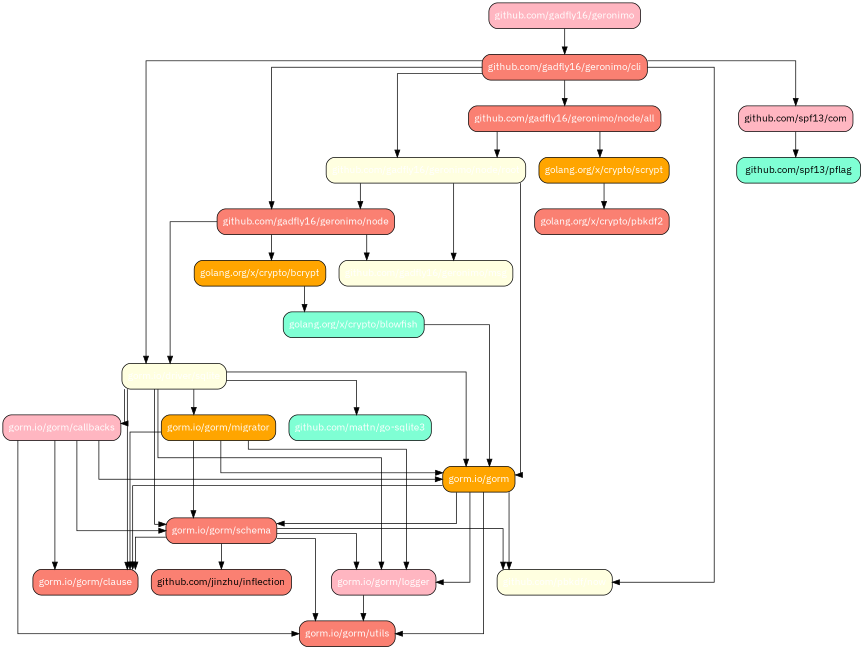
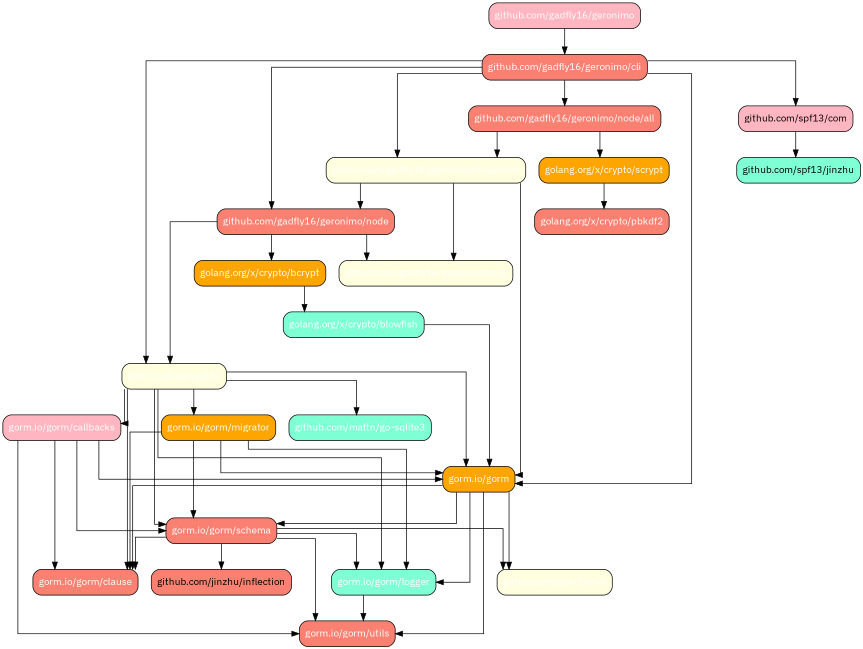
(799, 170) -> (799, 170)
(714, 339) -> (692, 341)
(384, 582) -> (384, 582)
